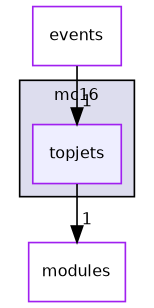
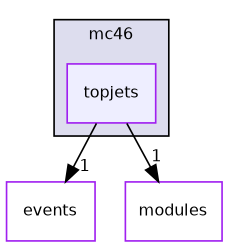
(77, 90) -> (84, 146)
(77, 96) -> (111, 35)
